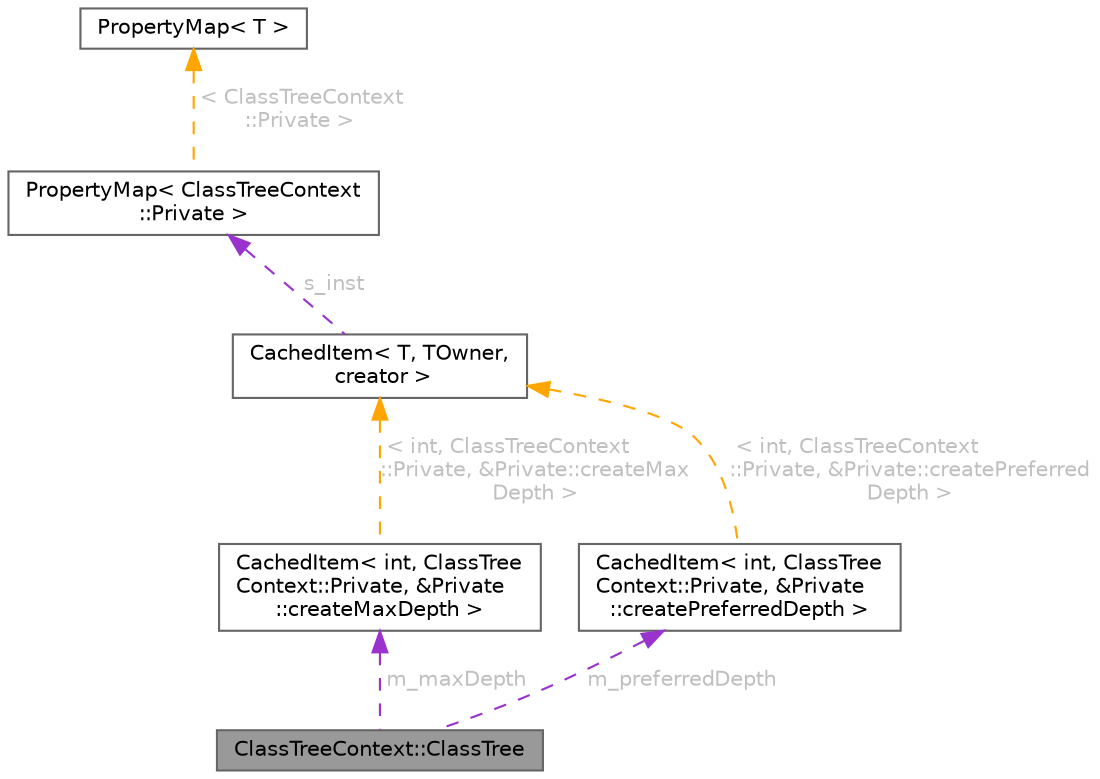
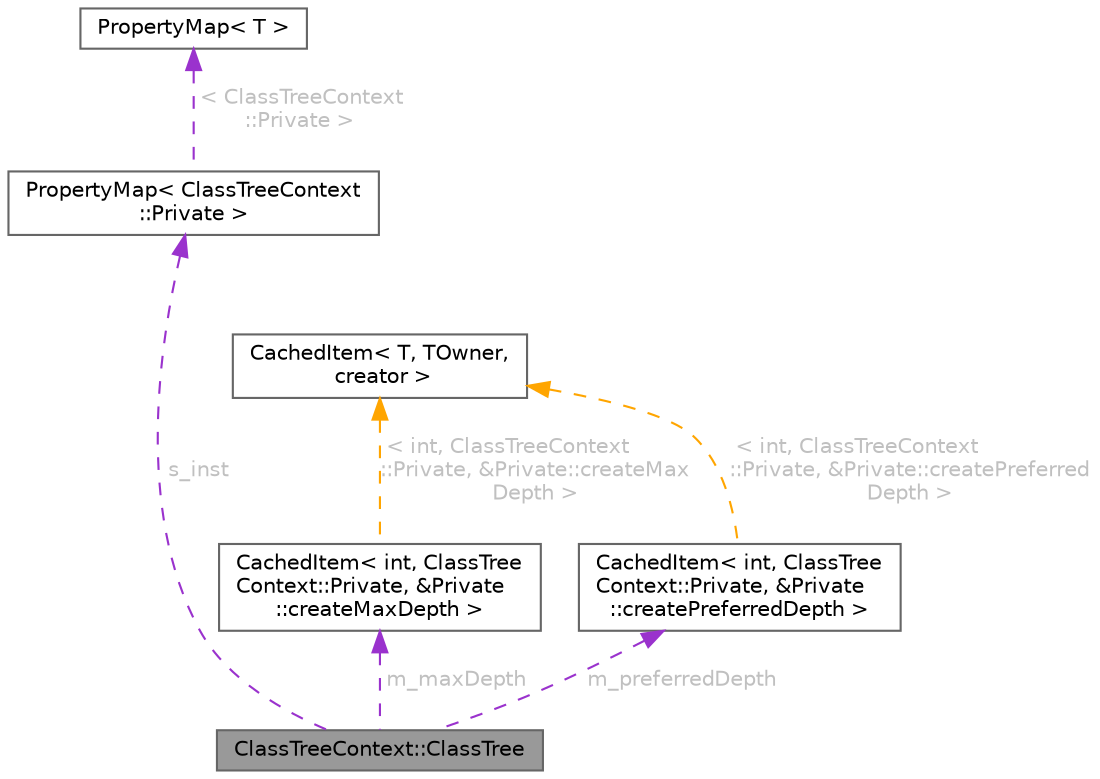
(194, 121) -> (194, 121)
(295, 292) -> (165, 528)
